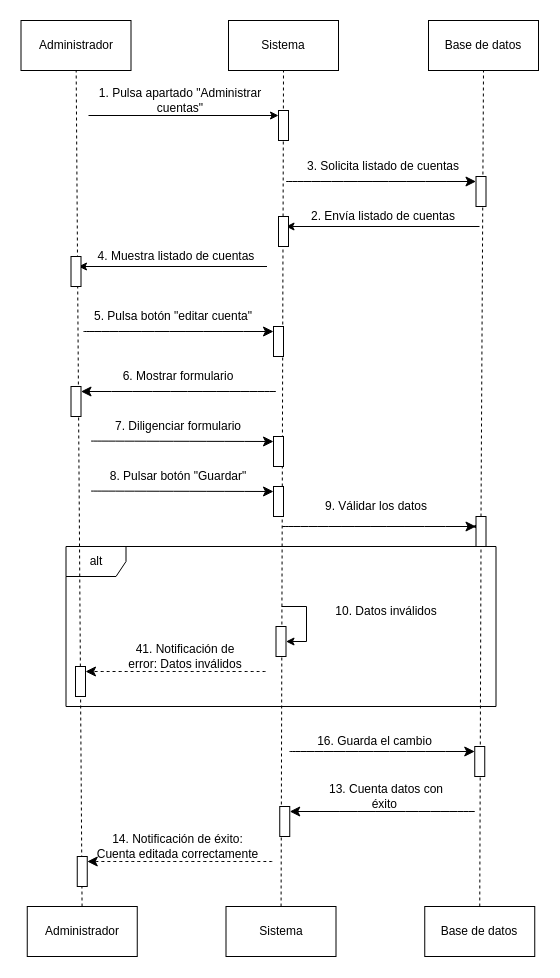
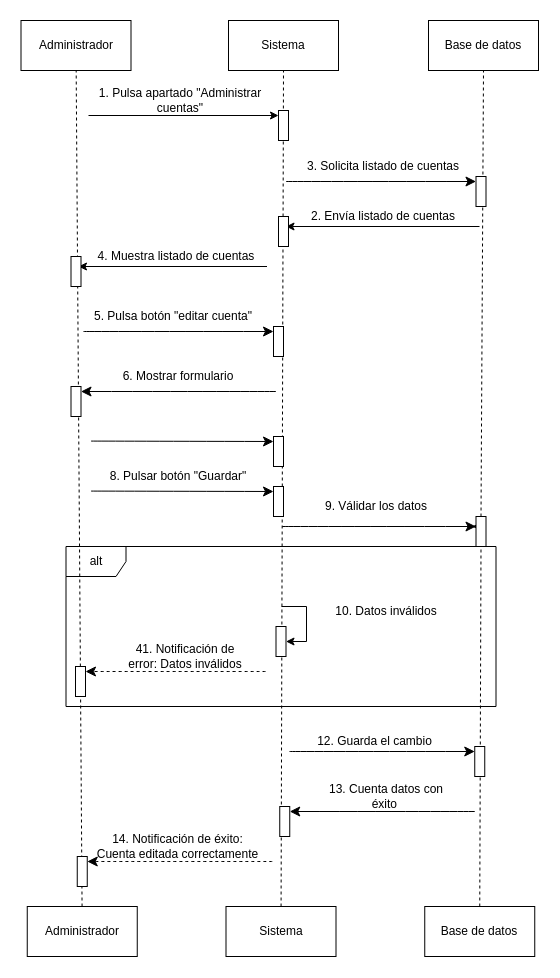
(178, 427) -> none
(375, 742) -> (375, 742)
